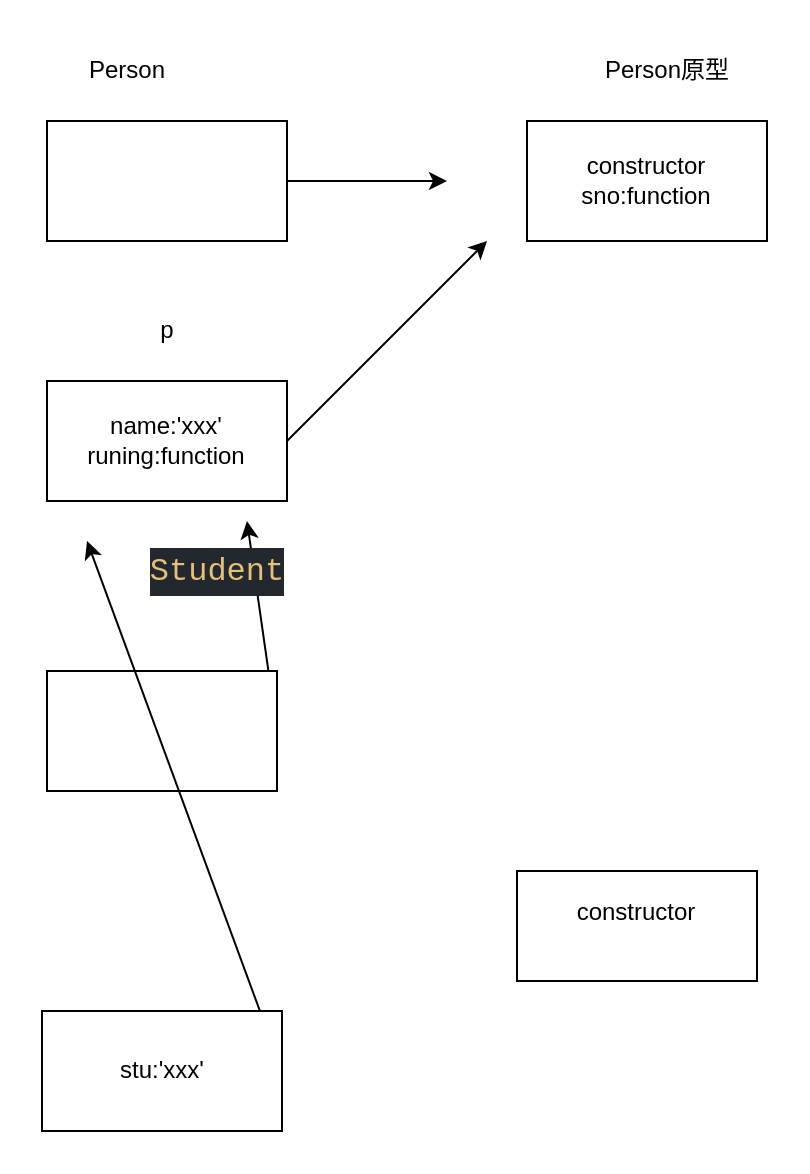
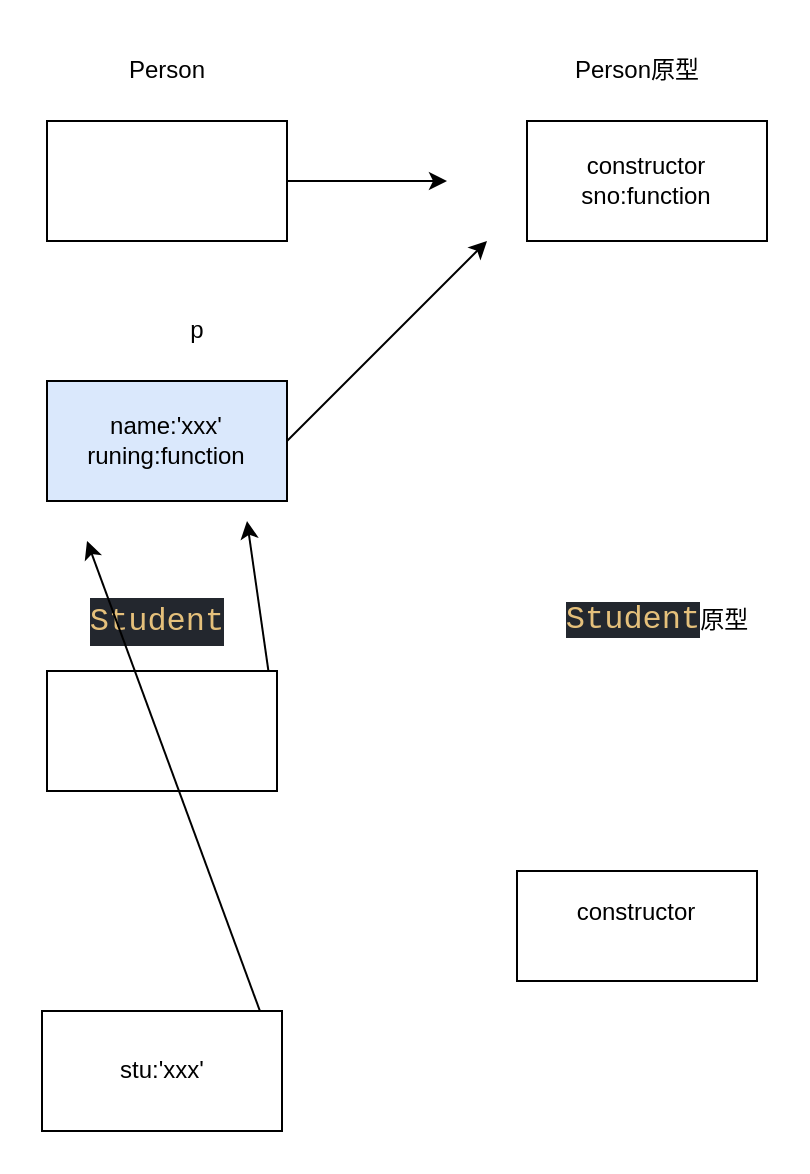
(127, 71) -> (167, 71)
(667, 71) -> (637, 71)
(167, 331) -> (197, 331)
(167, 441) -> (167, 441)
(217, 571) -> (157, 621)
none -> (657, 621)
